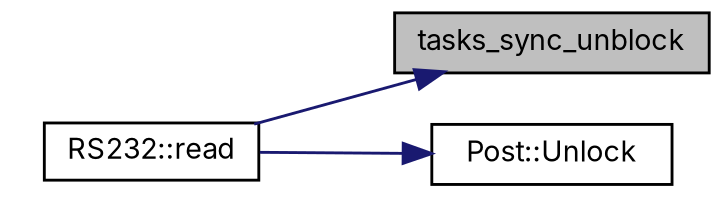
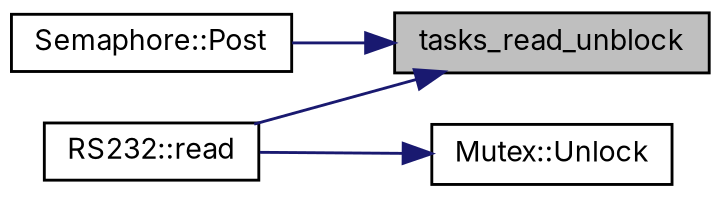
none -> (152, 43)
(552, 43) -> (552, 43)
(552, 154) -> (552, 154)
